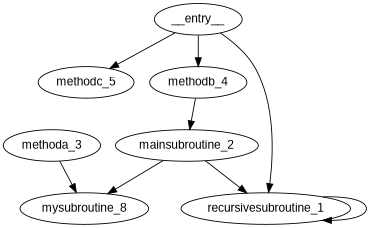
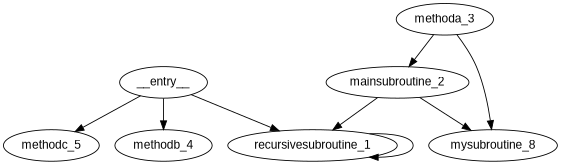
(193, 110) -> (424, 47)
